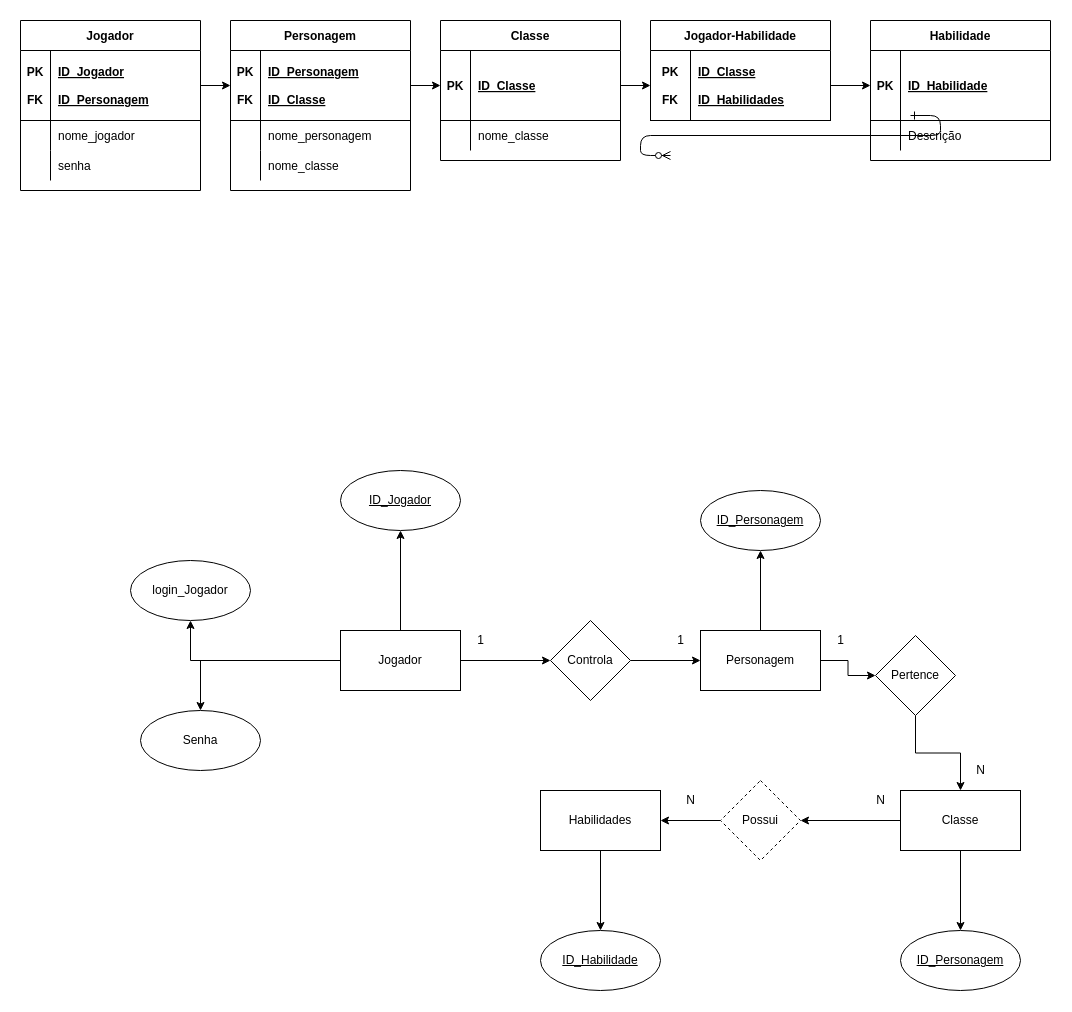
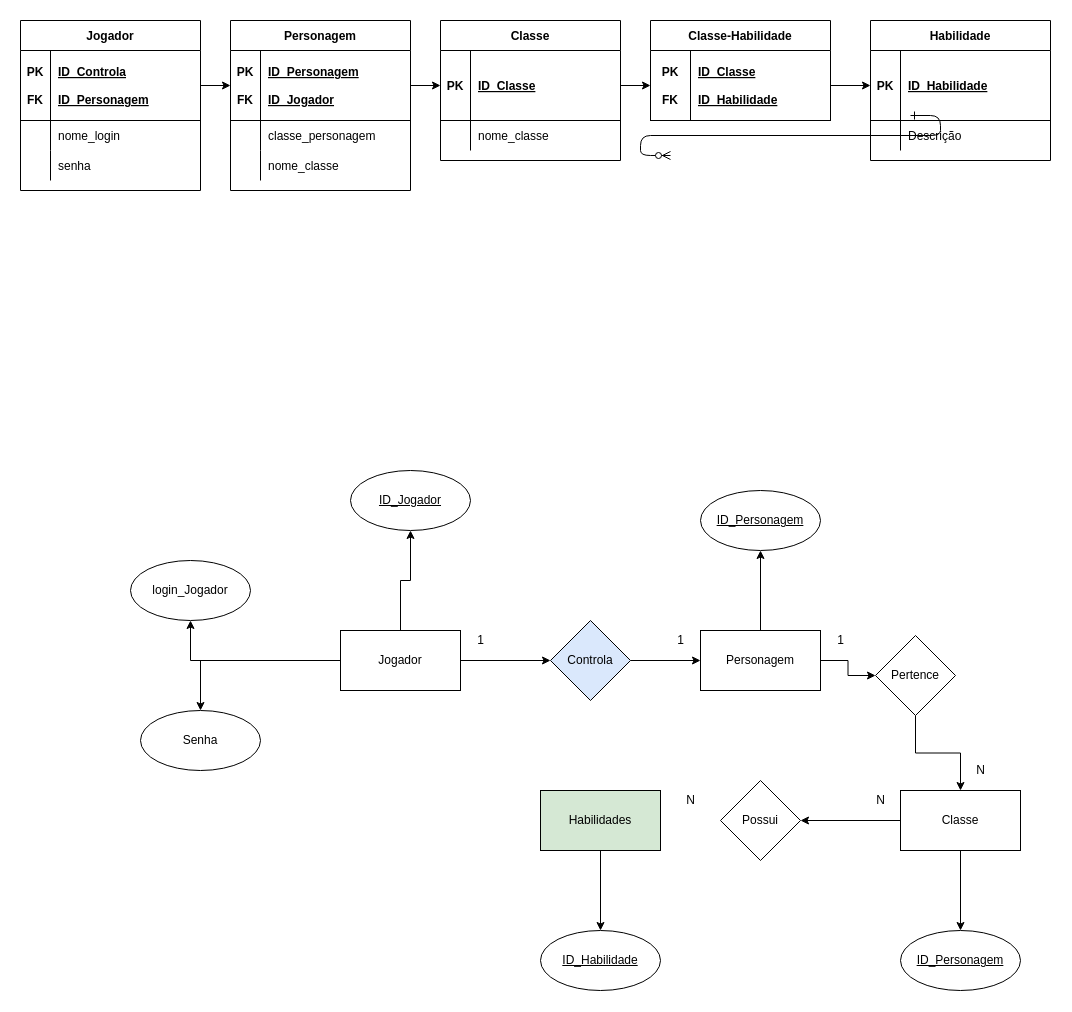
(740, 36) -> (740, 36)
(92, 72) -> (93, 72)
(312, 72) -> (312, 72)
(727, 72) -> (727, 72)
(98, 136) -> (88, 136)
(318, 136) -> (324, 136)
(401, 501) -> (411, 501)
(591, 661) -> (591, 661)
(601, 821) -> (601, 821)
(694, 821) -> none
(761, 821) -> (761, 821)
